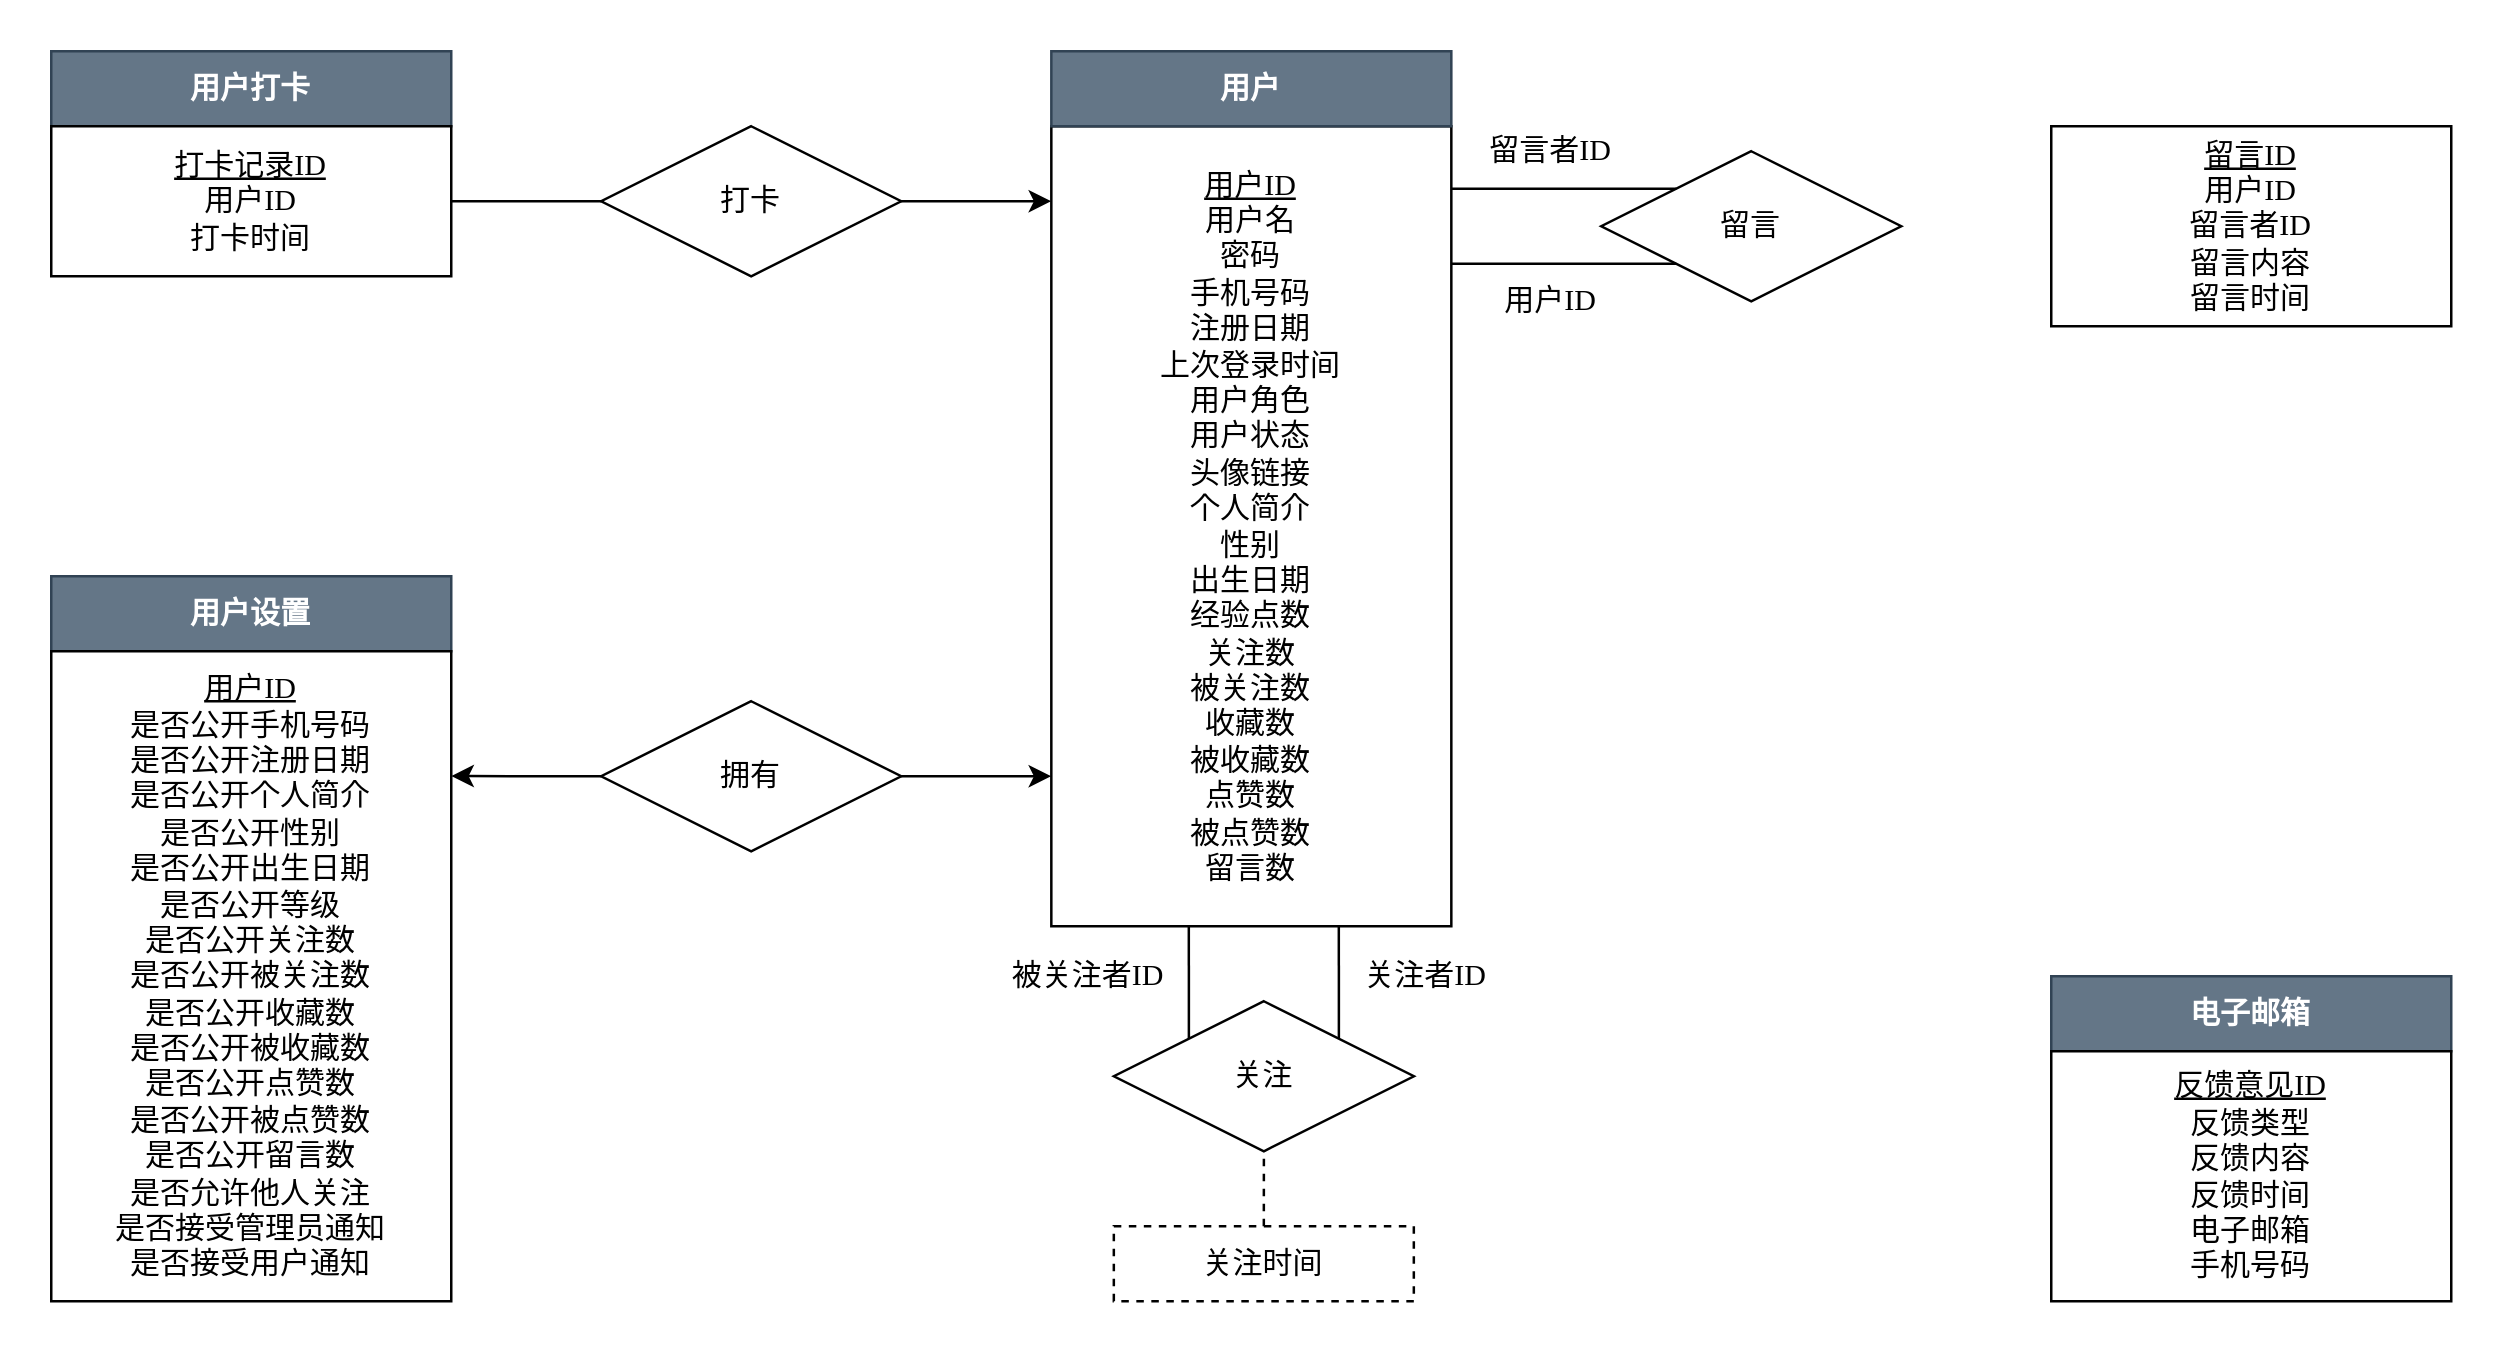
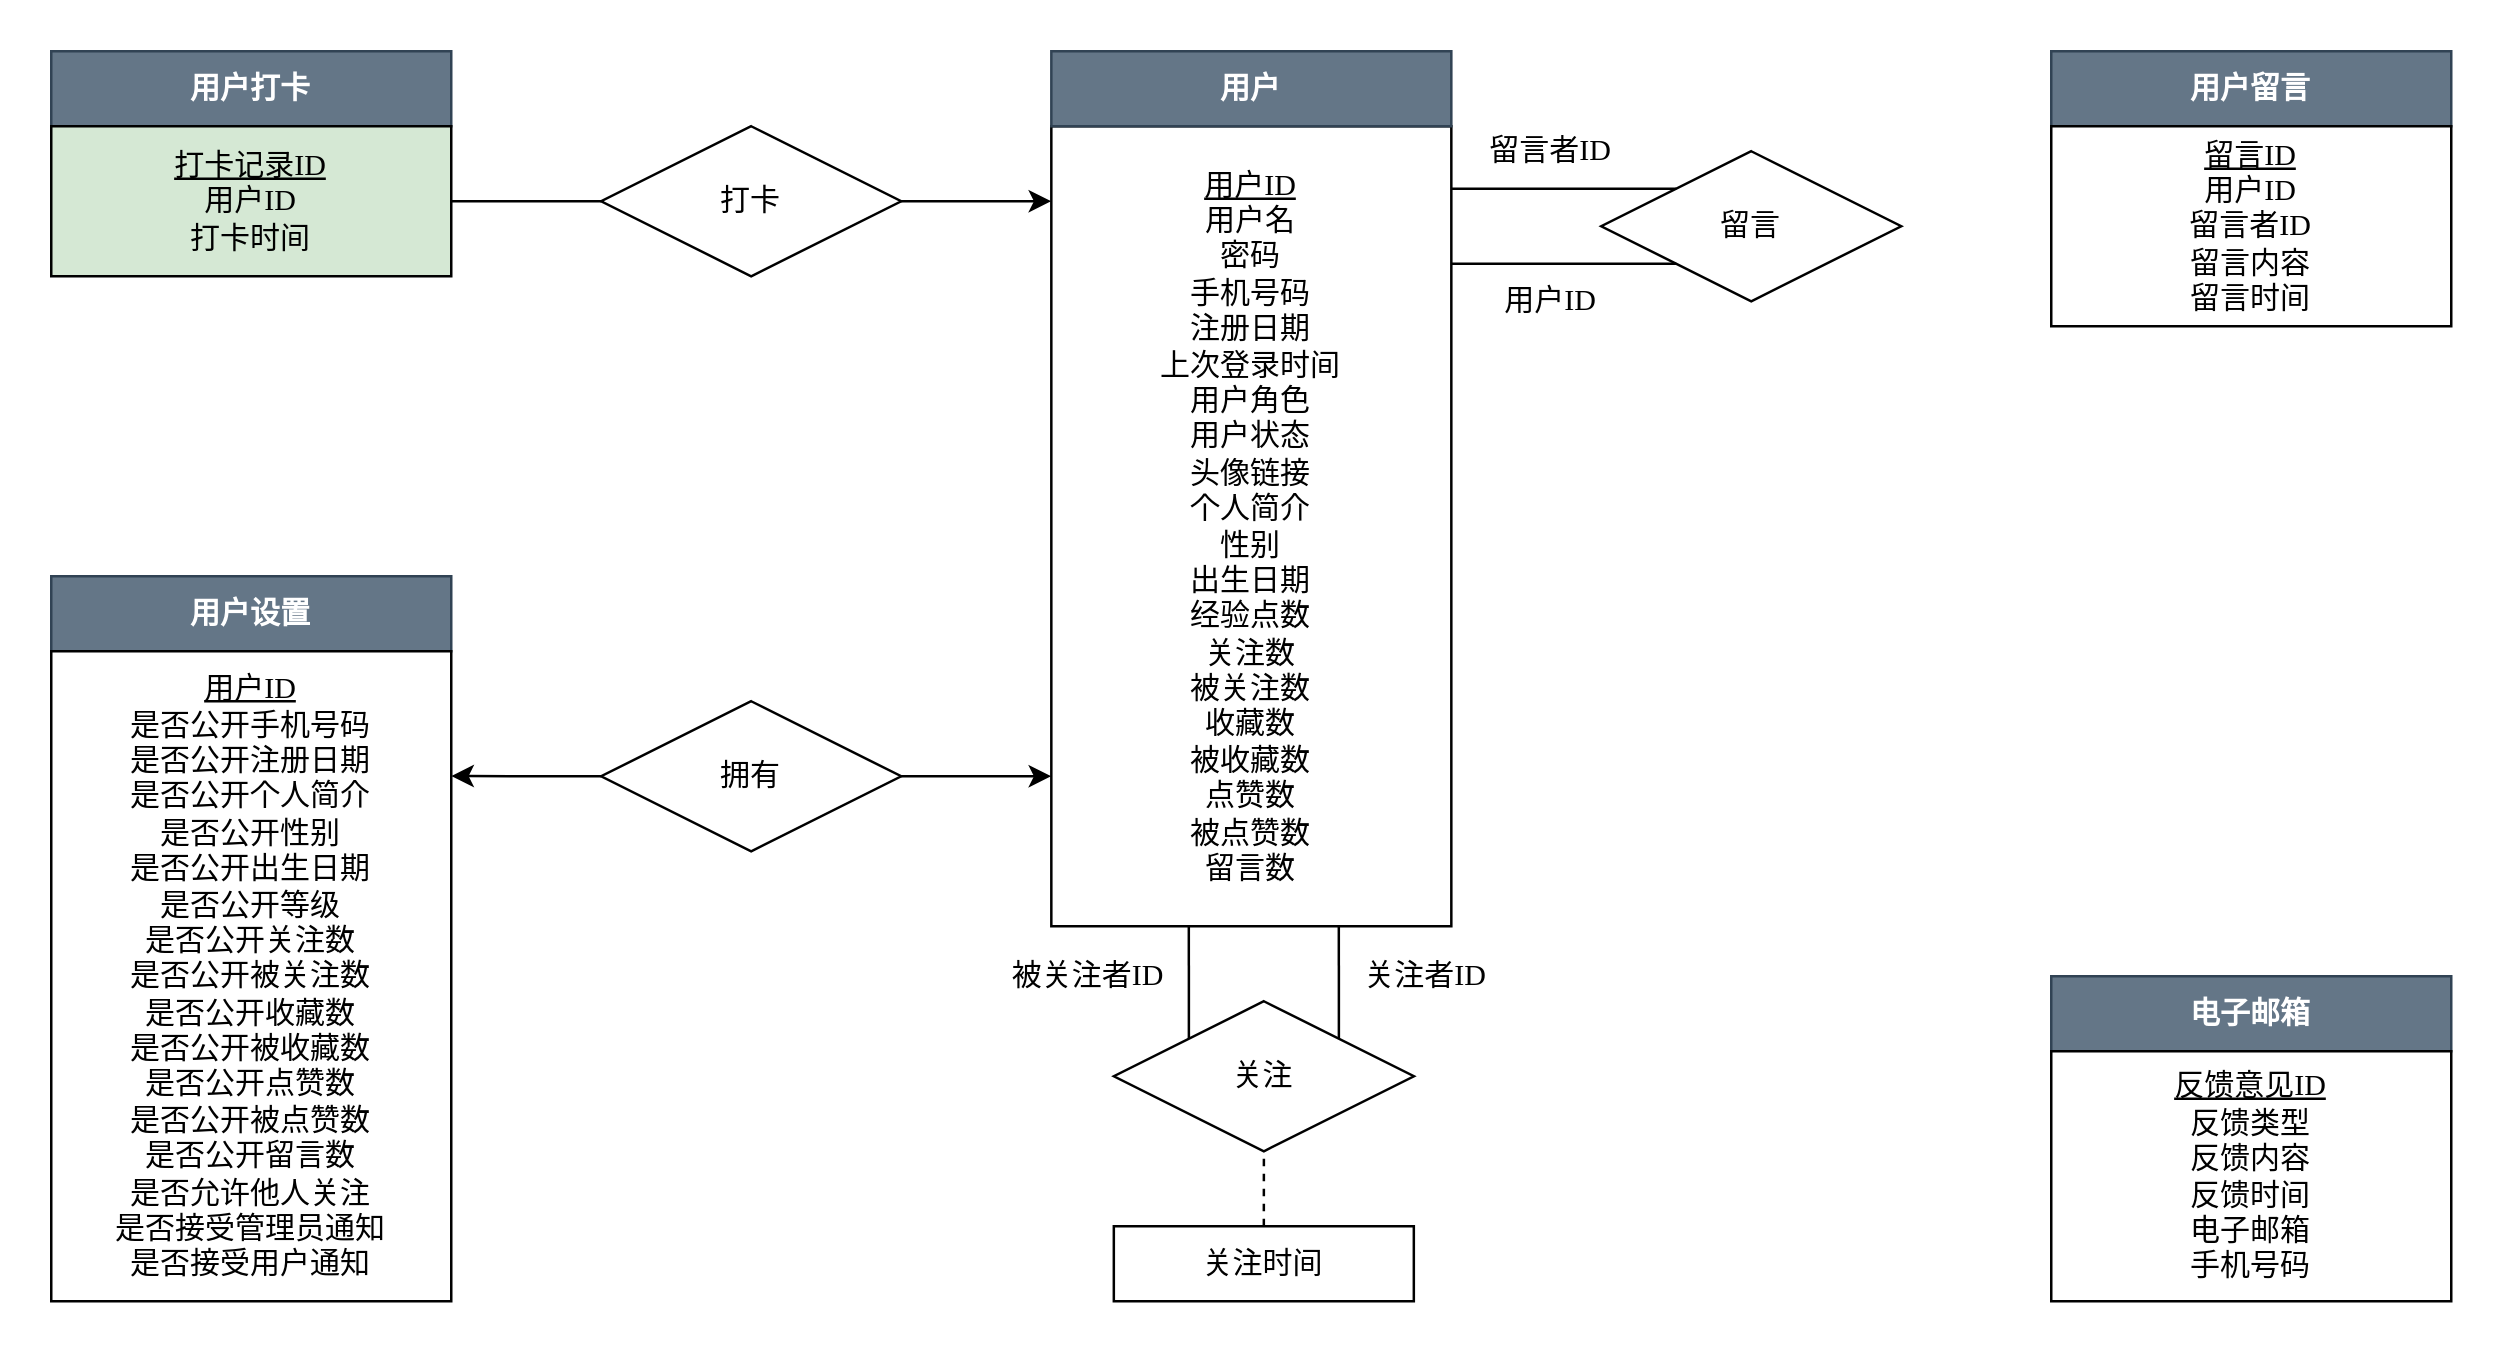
none -> (2251, 89)
(251, 201) -> (251, 201)
(1264, 1264) -> (1264, 1264)
